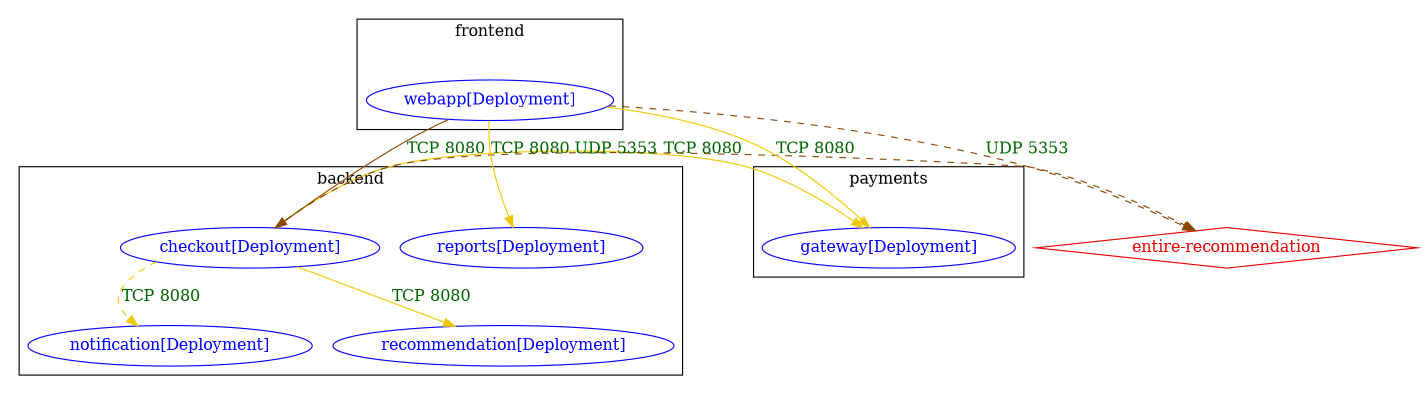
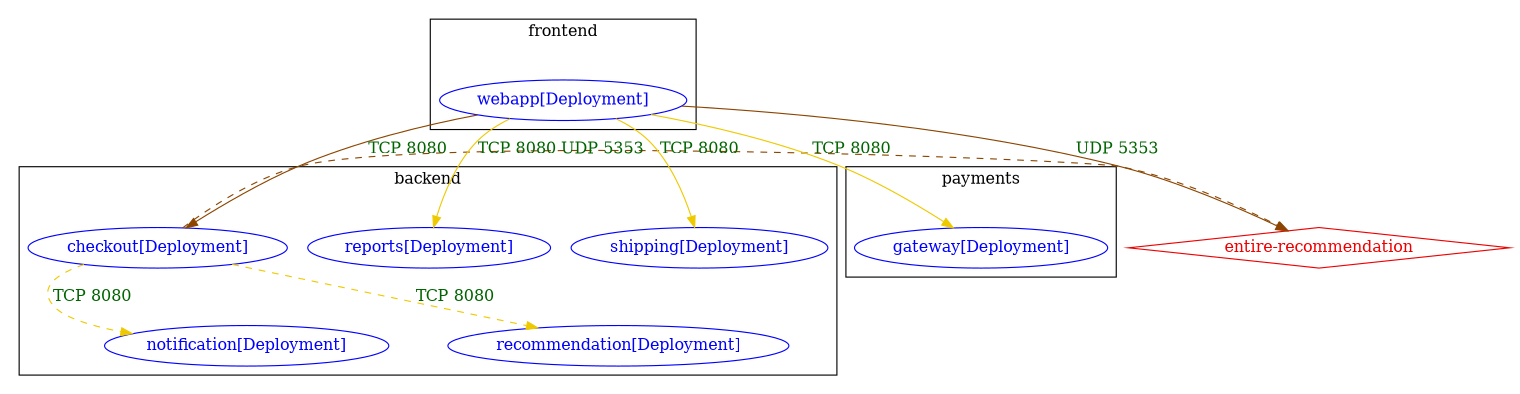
(902, 139) -> (985, 139)
(563, 151) -> none
none -> (699, 248)
(371, 294) -> (379, 295)
